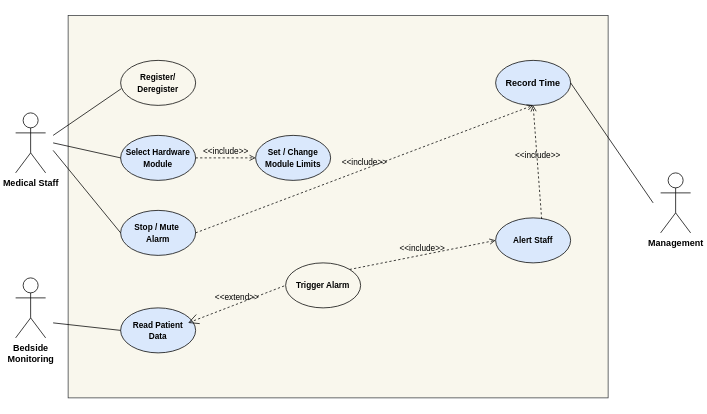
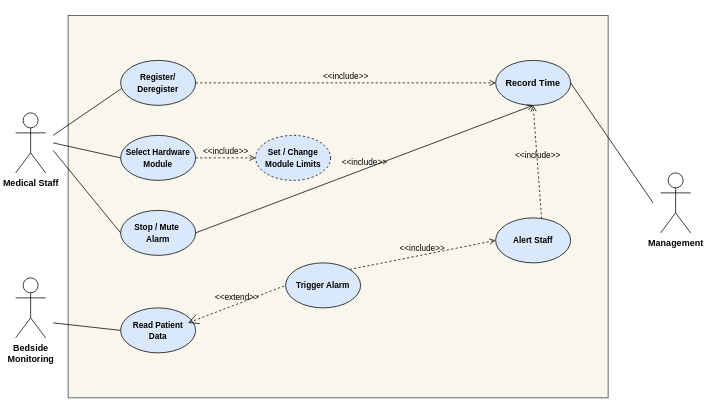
(158, 83) -> (158, 83)
none -> (345, 83)
(293, 158) -> (293, 158)
(284, 199) -> (284, 199)
(323, 285) -> (323, 285)
